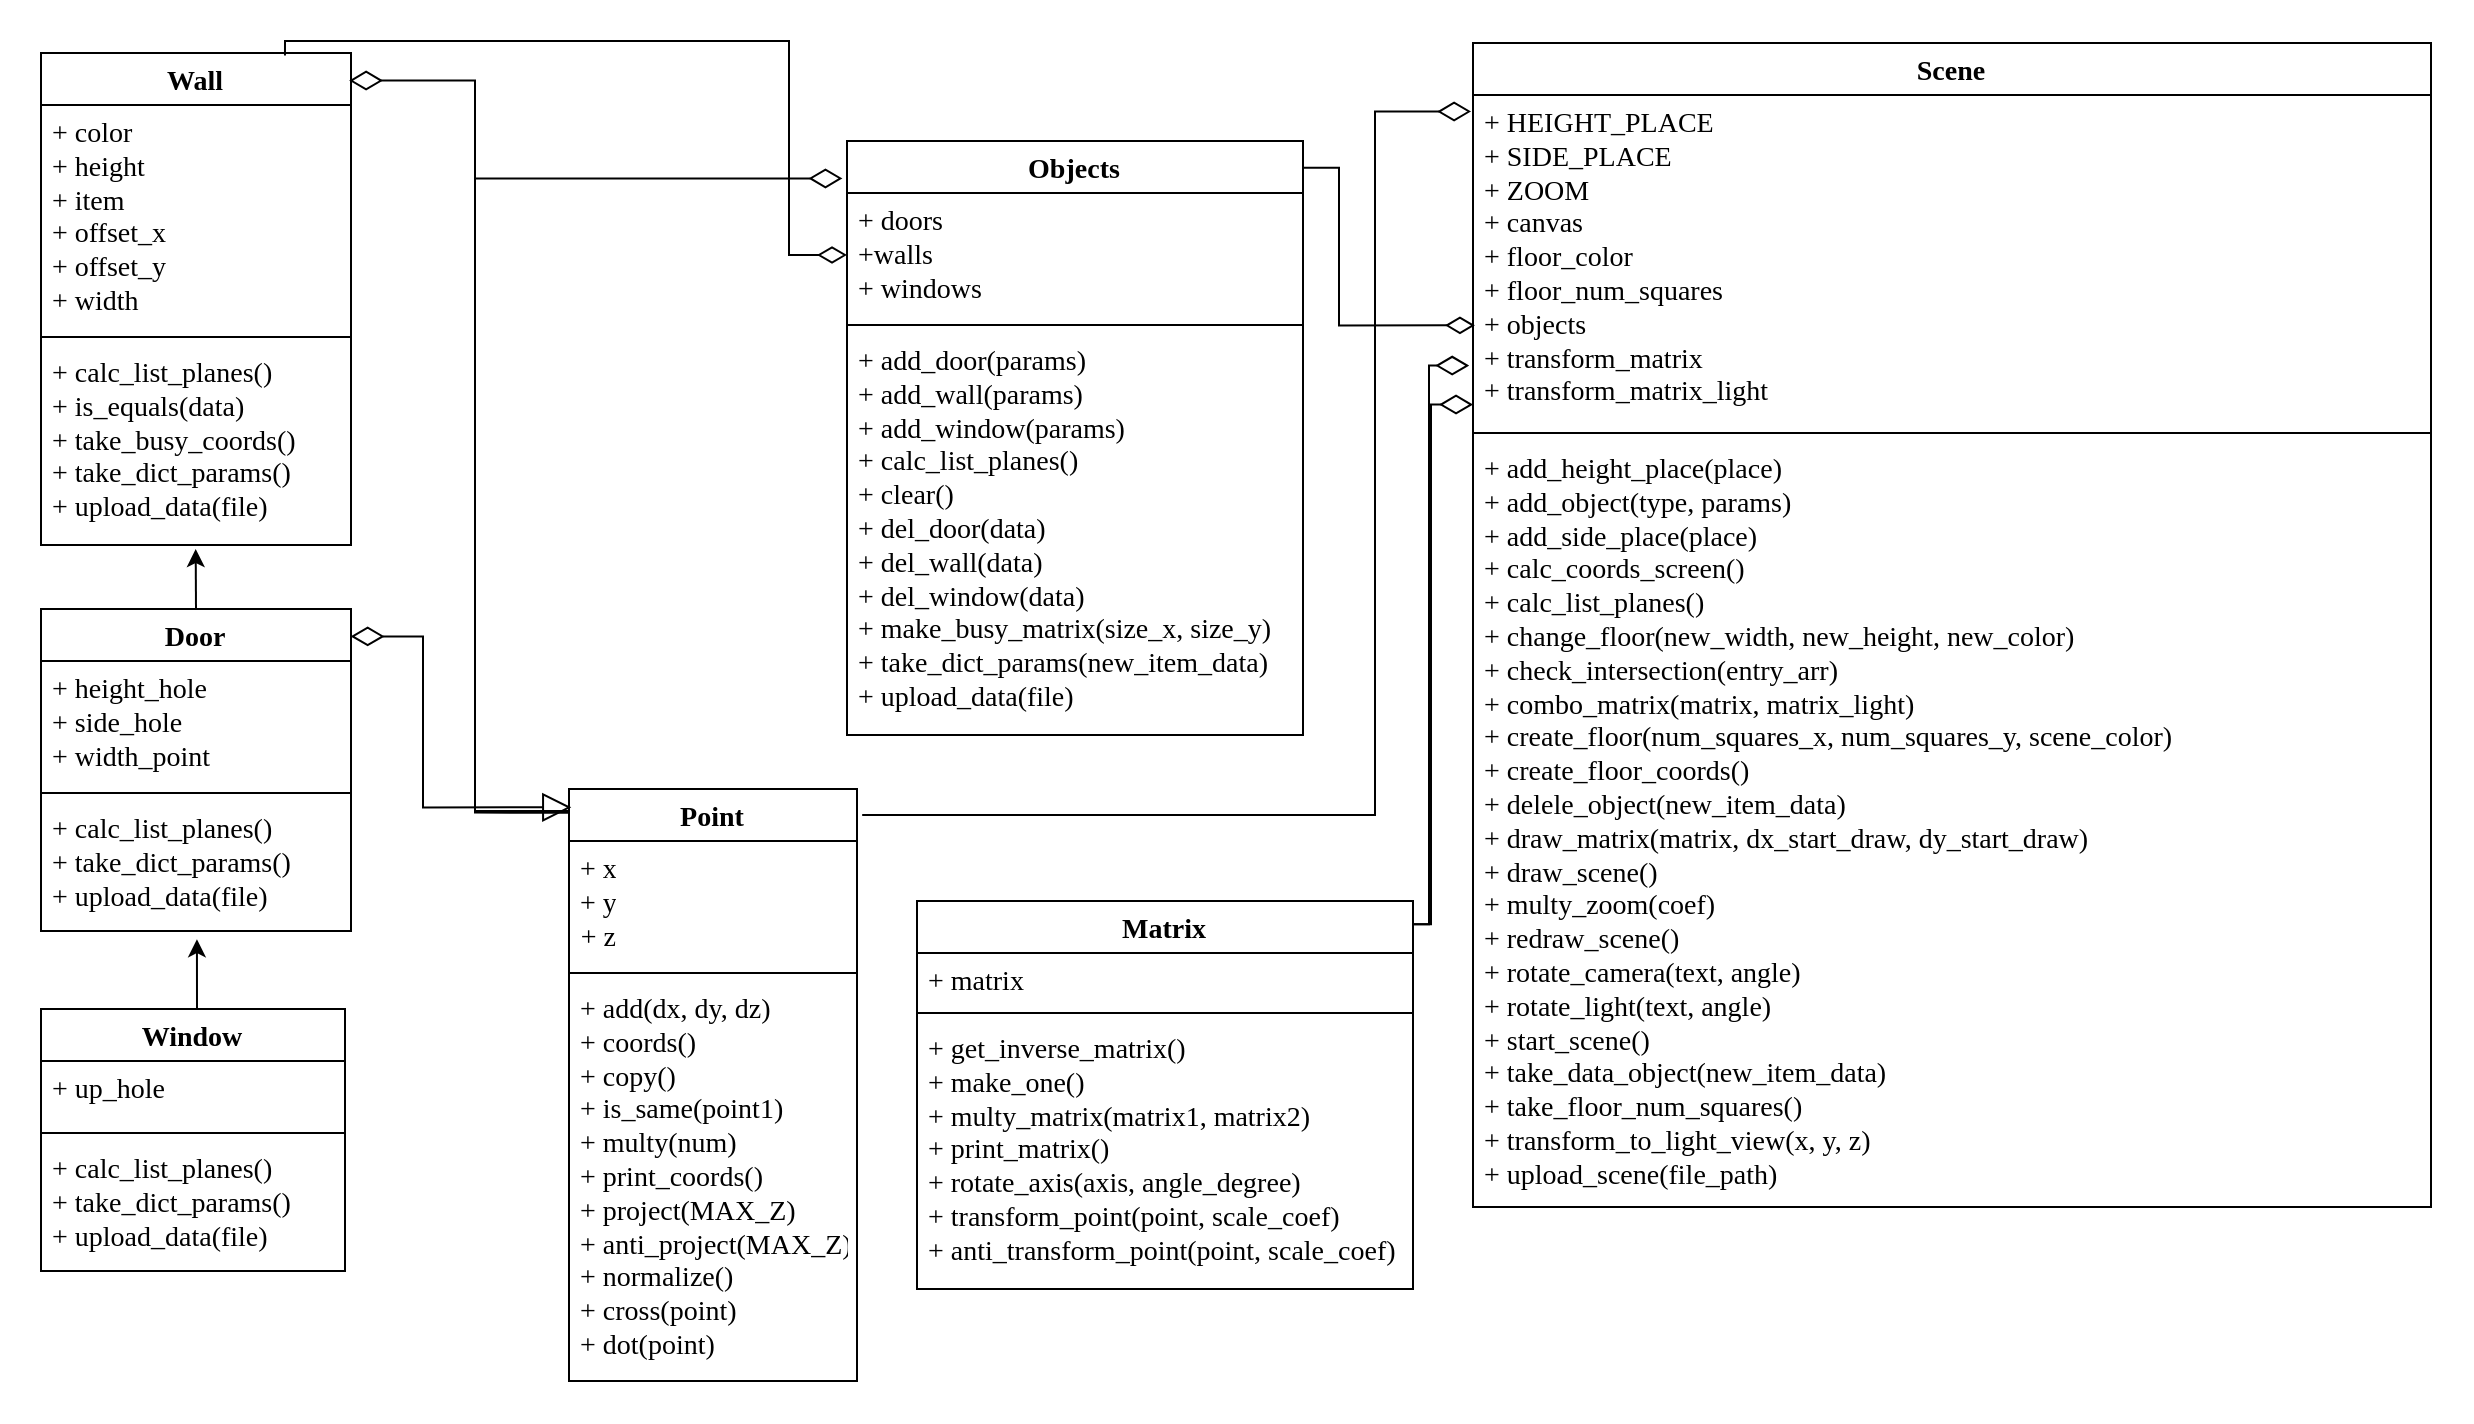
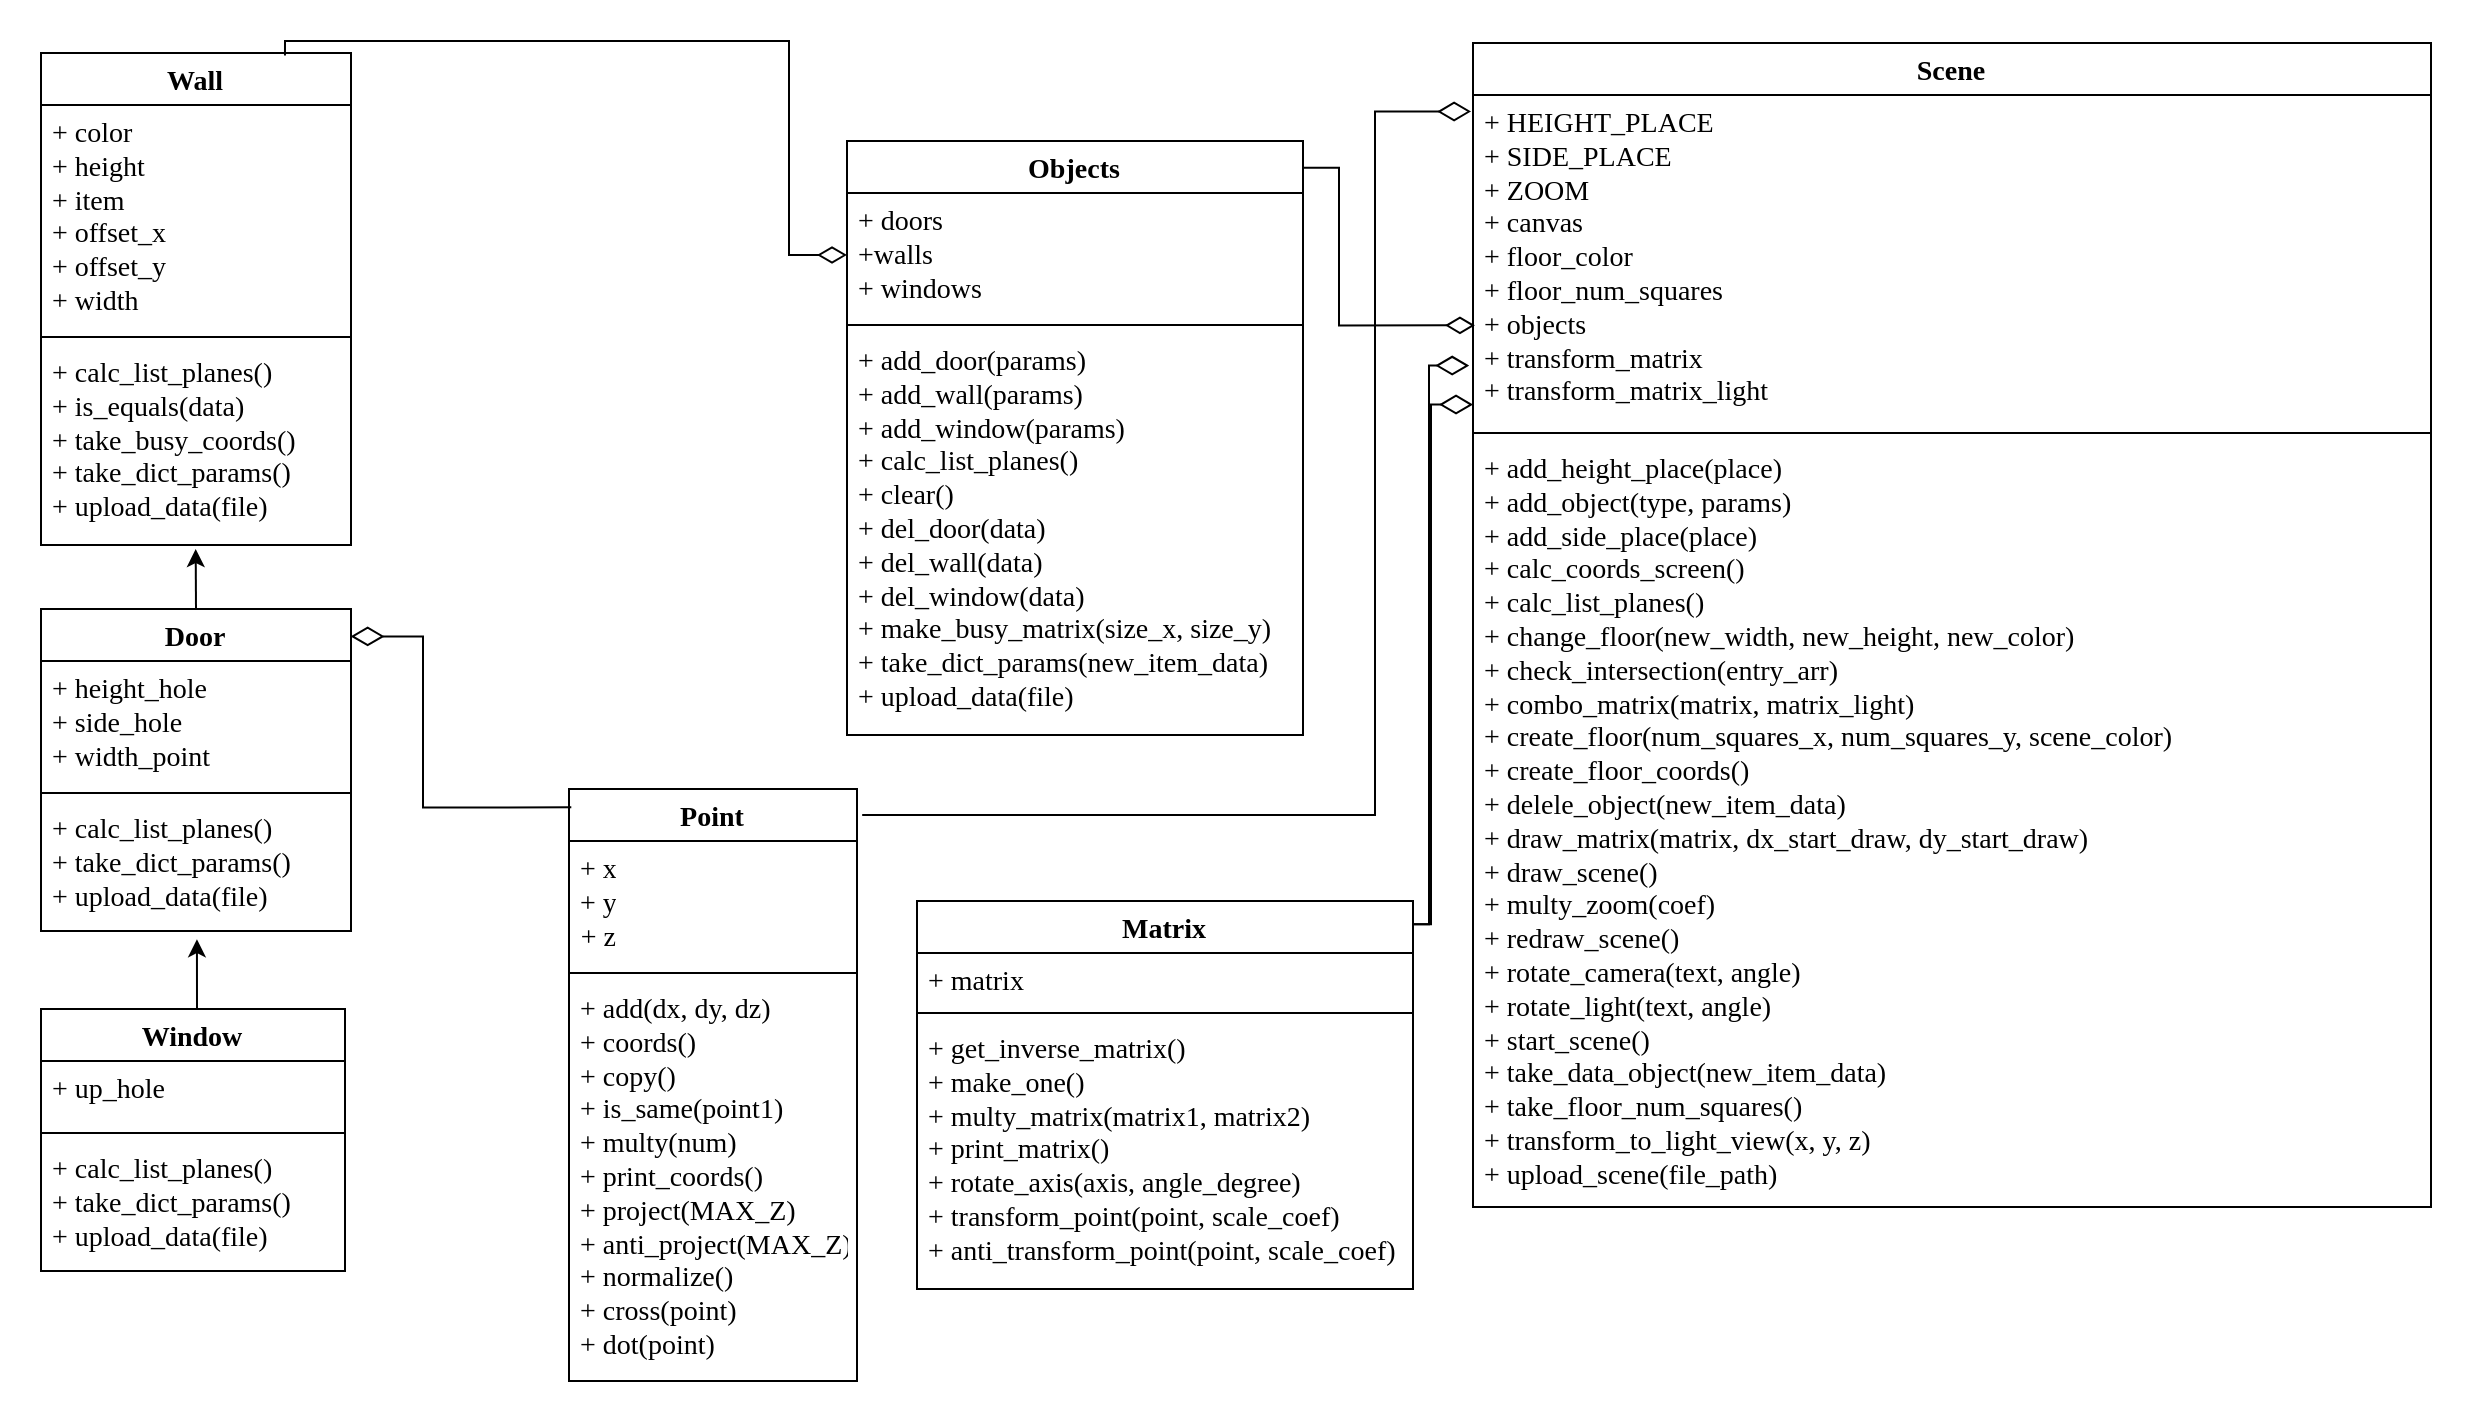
(475, 81) -> none
(645, 178) -> none
(541, 807) -> (555, 807)
